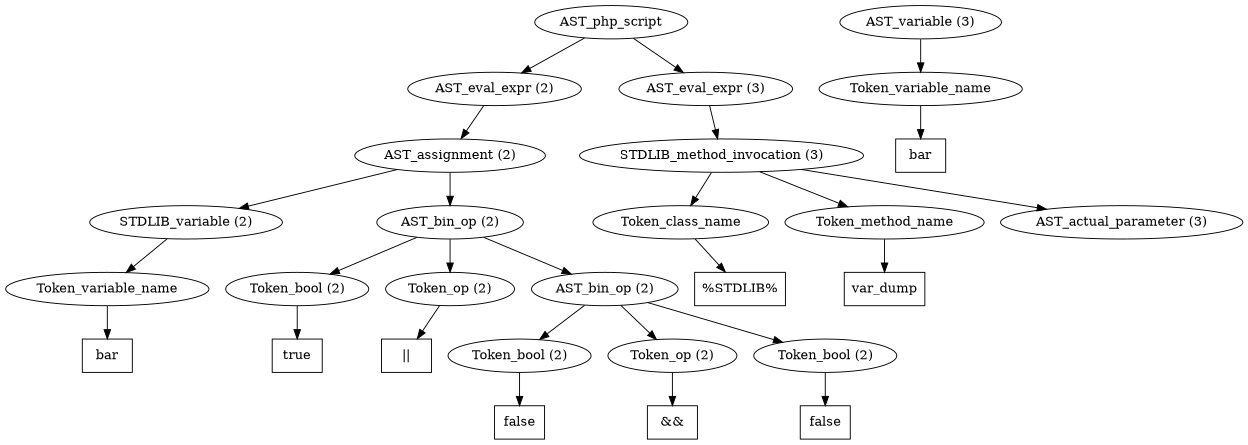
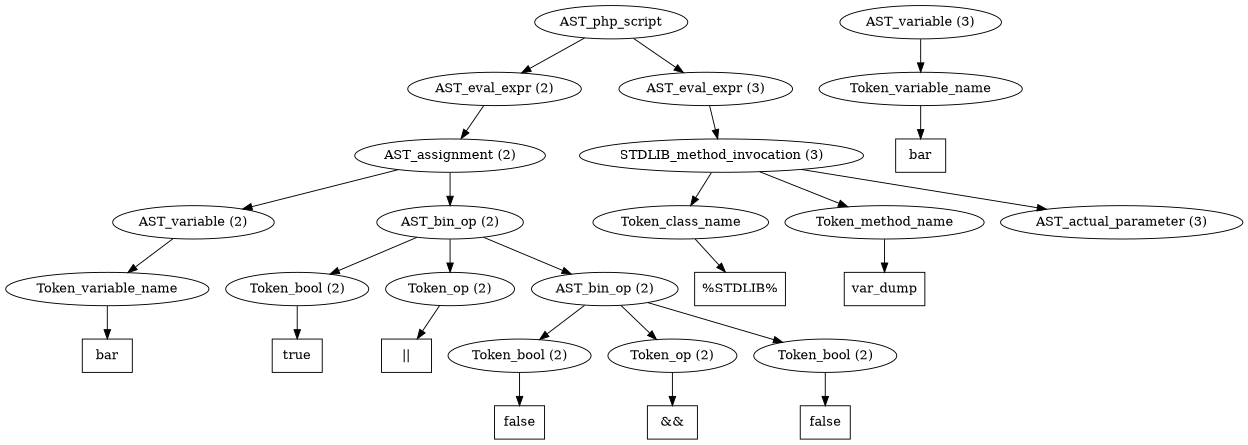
(186, 222) -> (193, 222)
